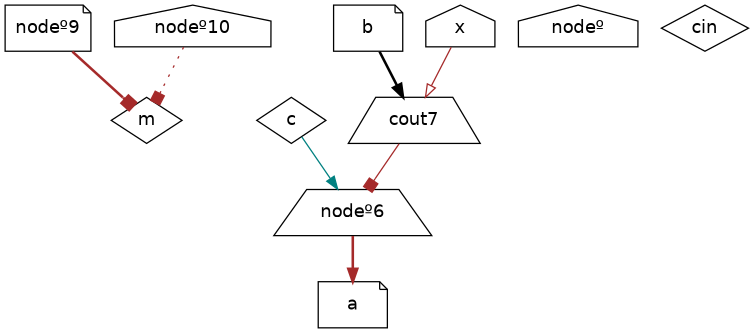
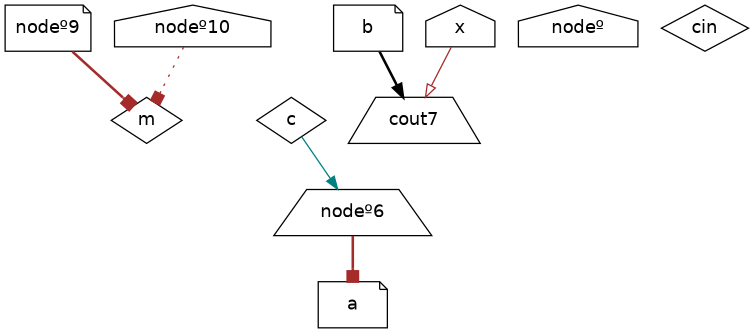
(387, 161) -> none
(353, 252) -> (353, 252)
